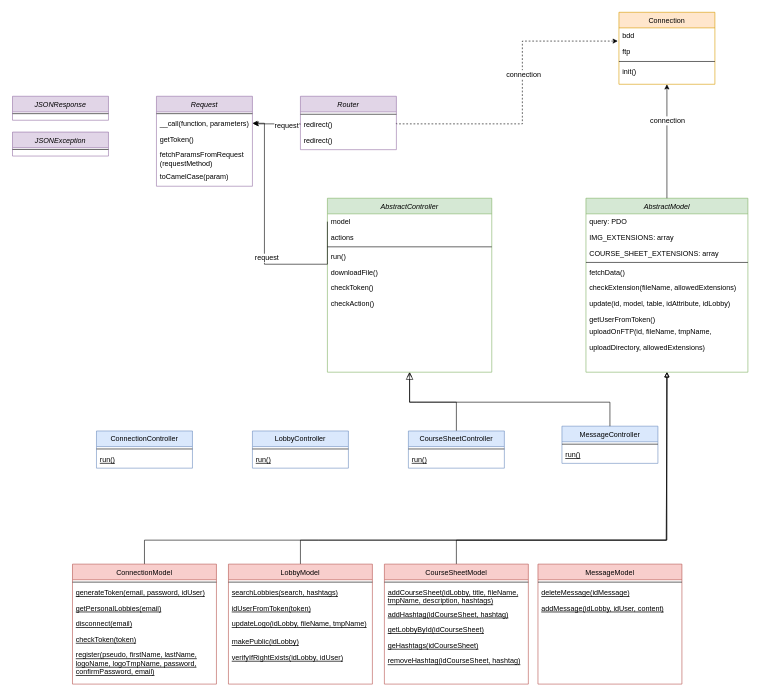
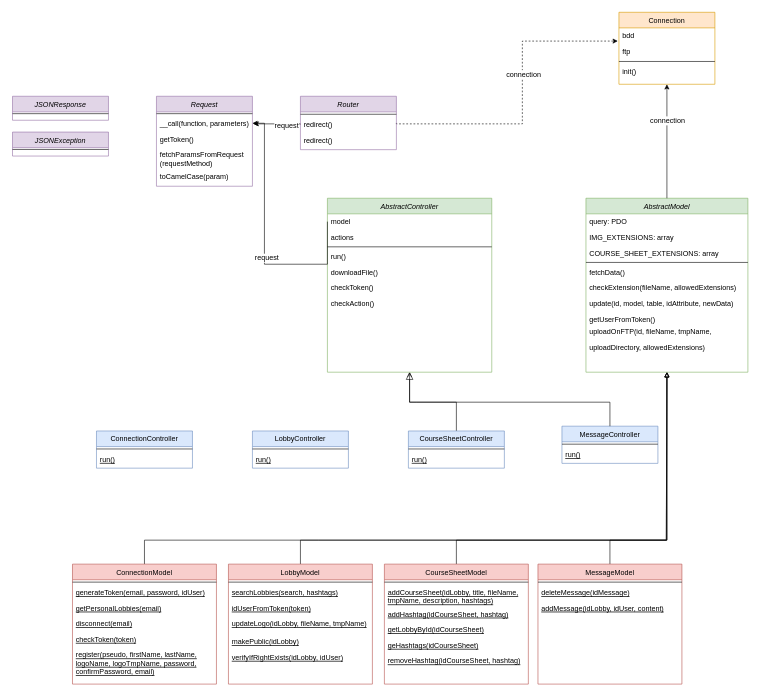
(669, 304) -> (670, 304)
none -> (610, 553)
